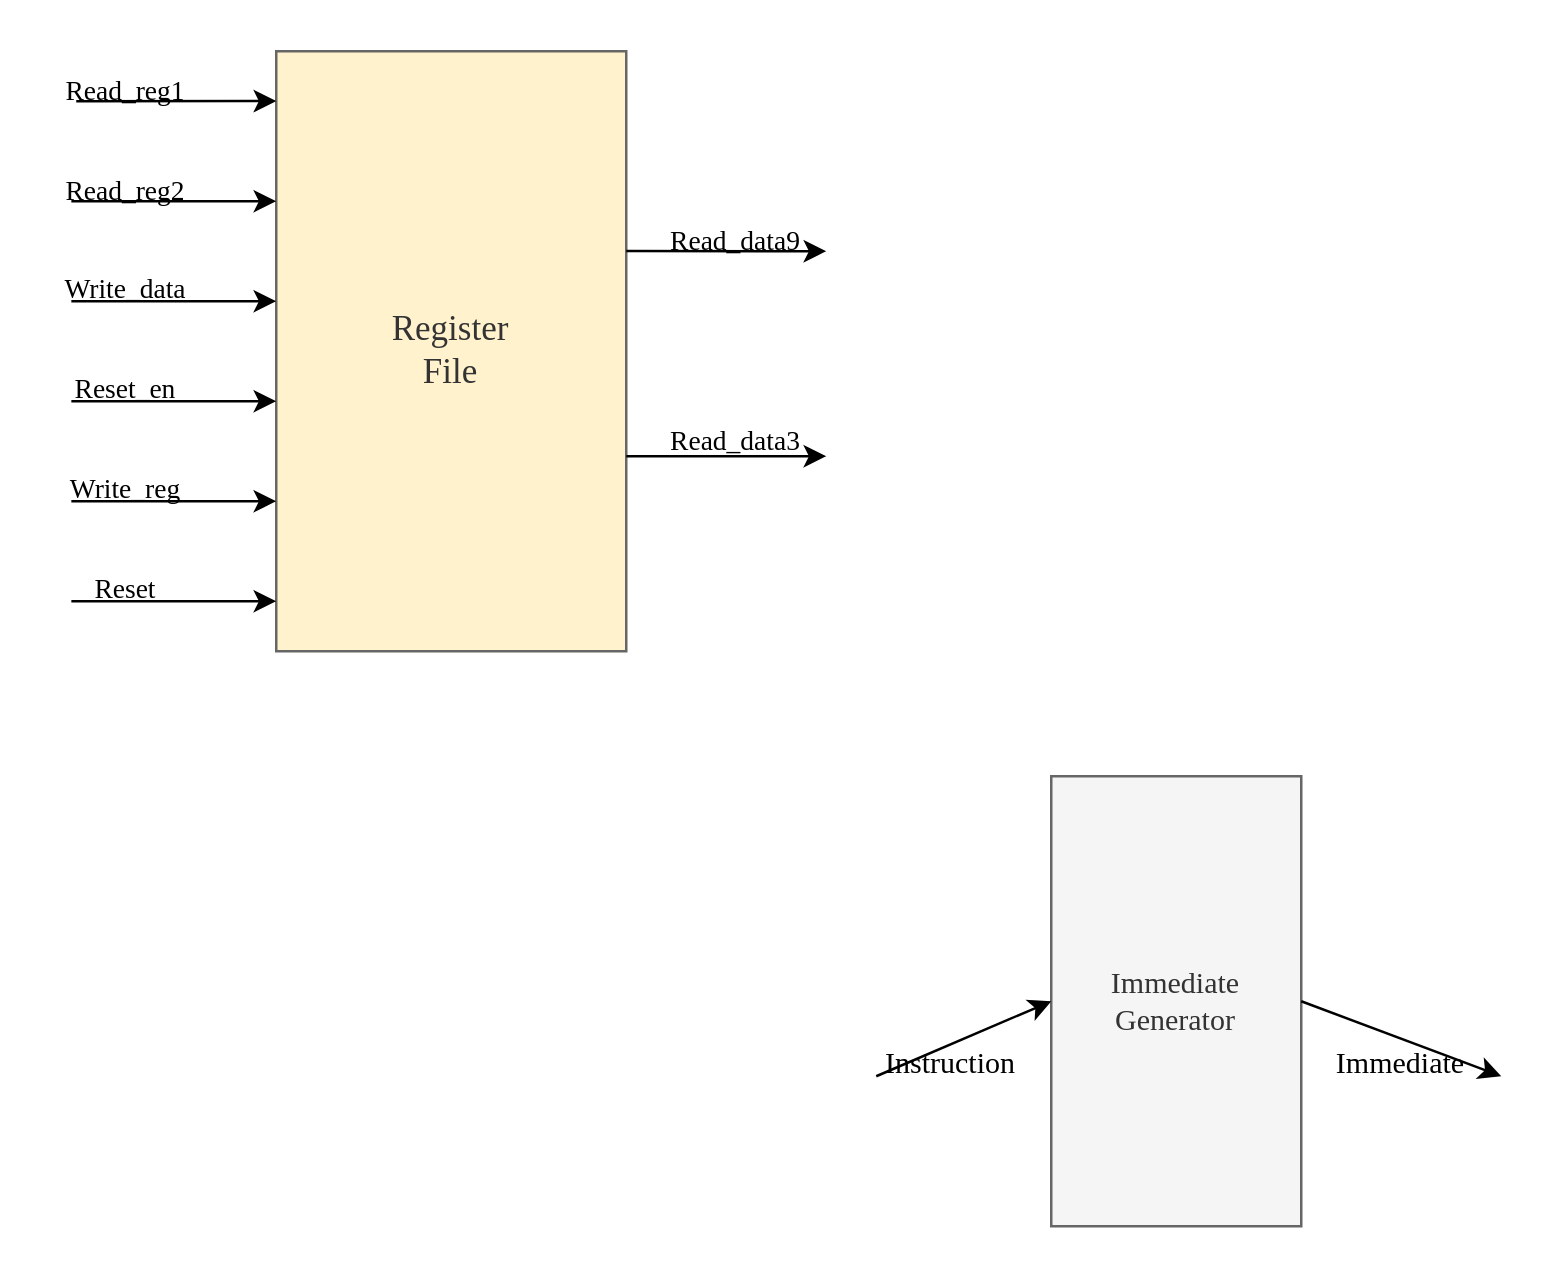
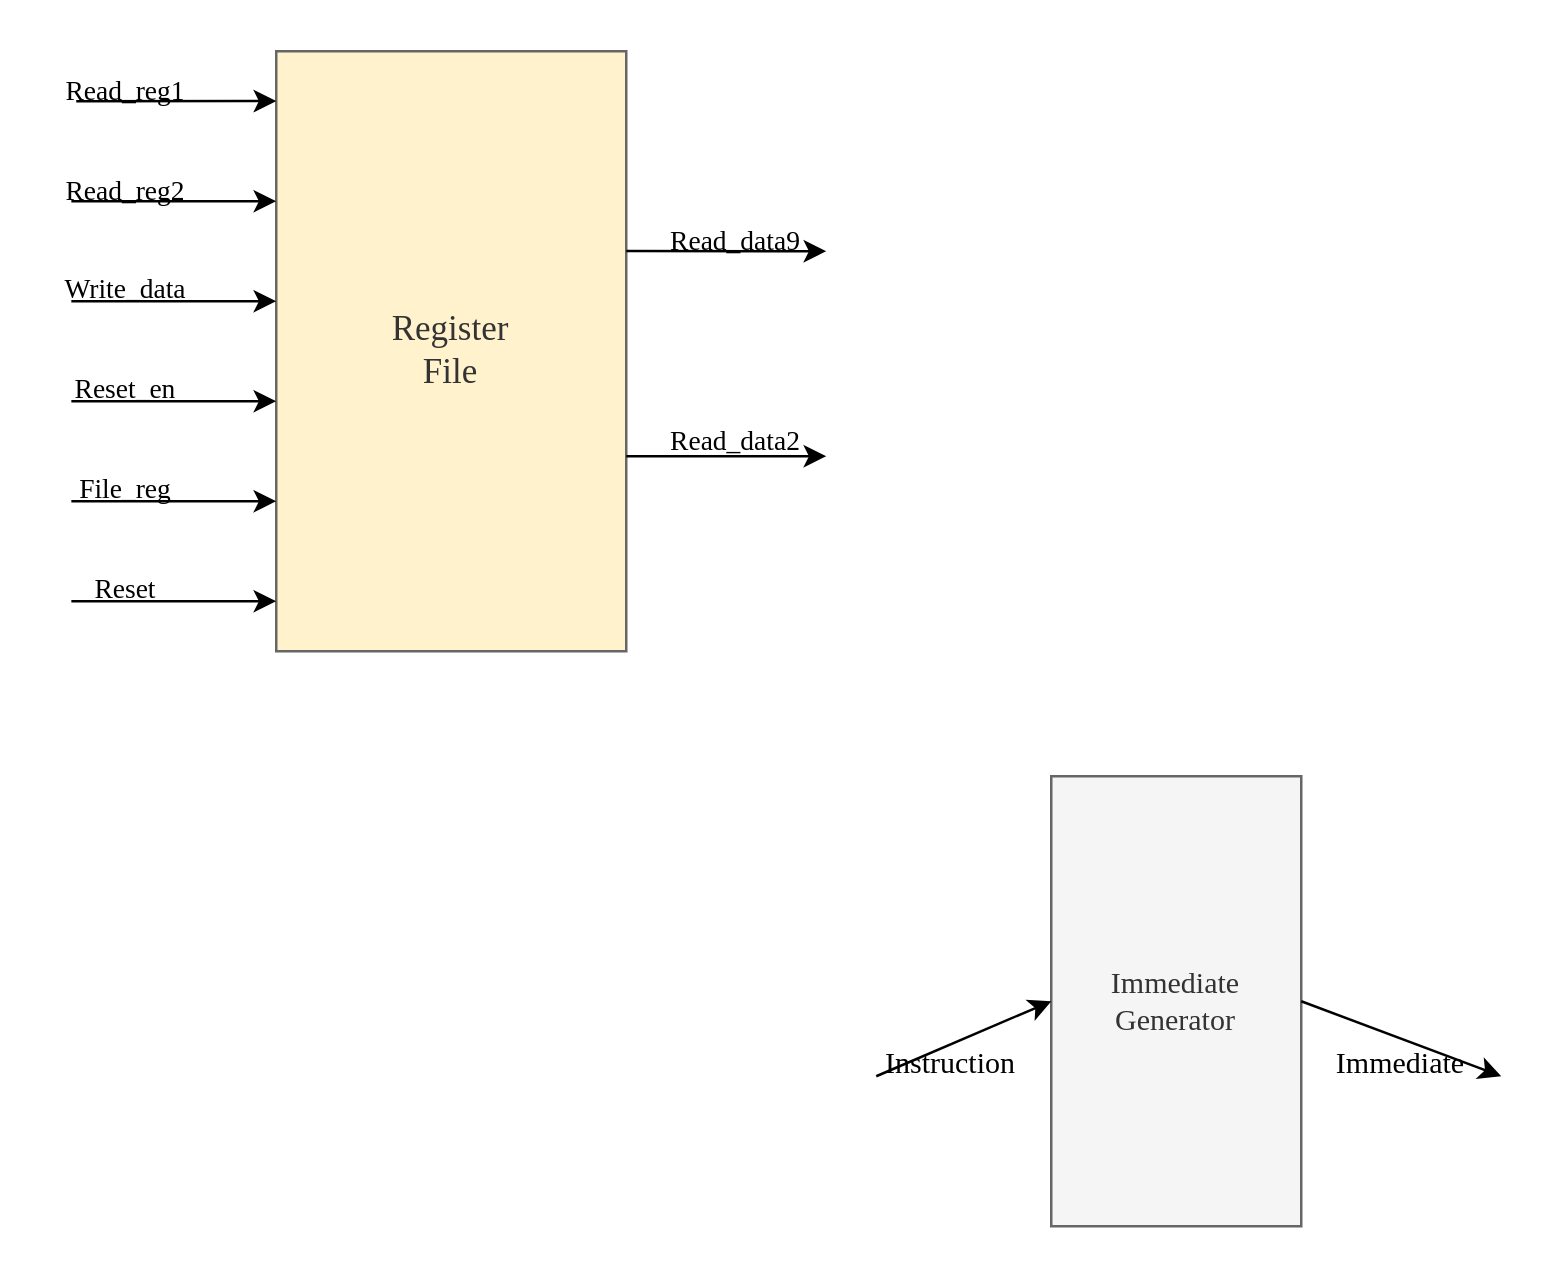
(736, 439) -> (736, 439)
(126, 489) -> (126, 489)
